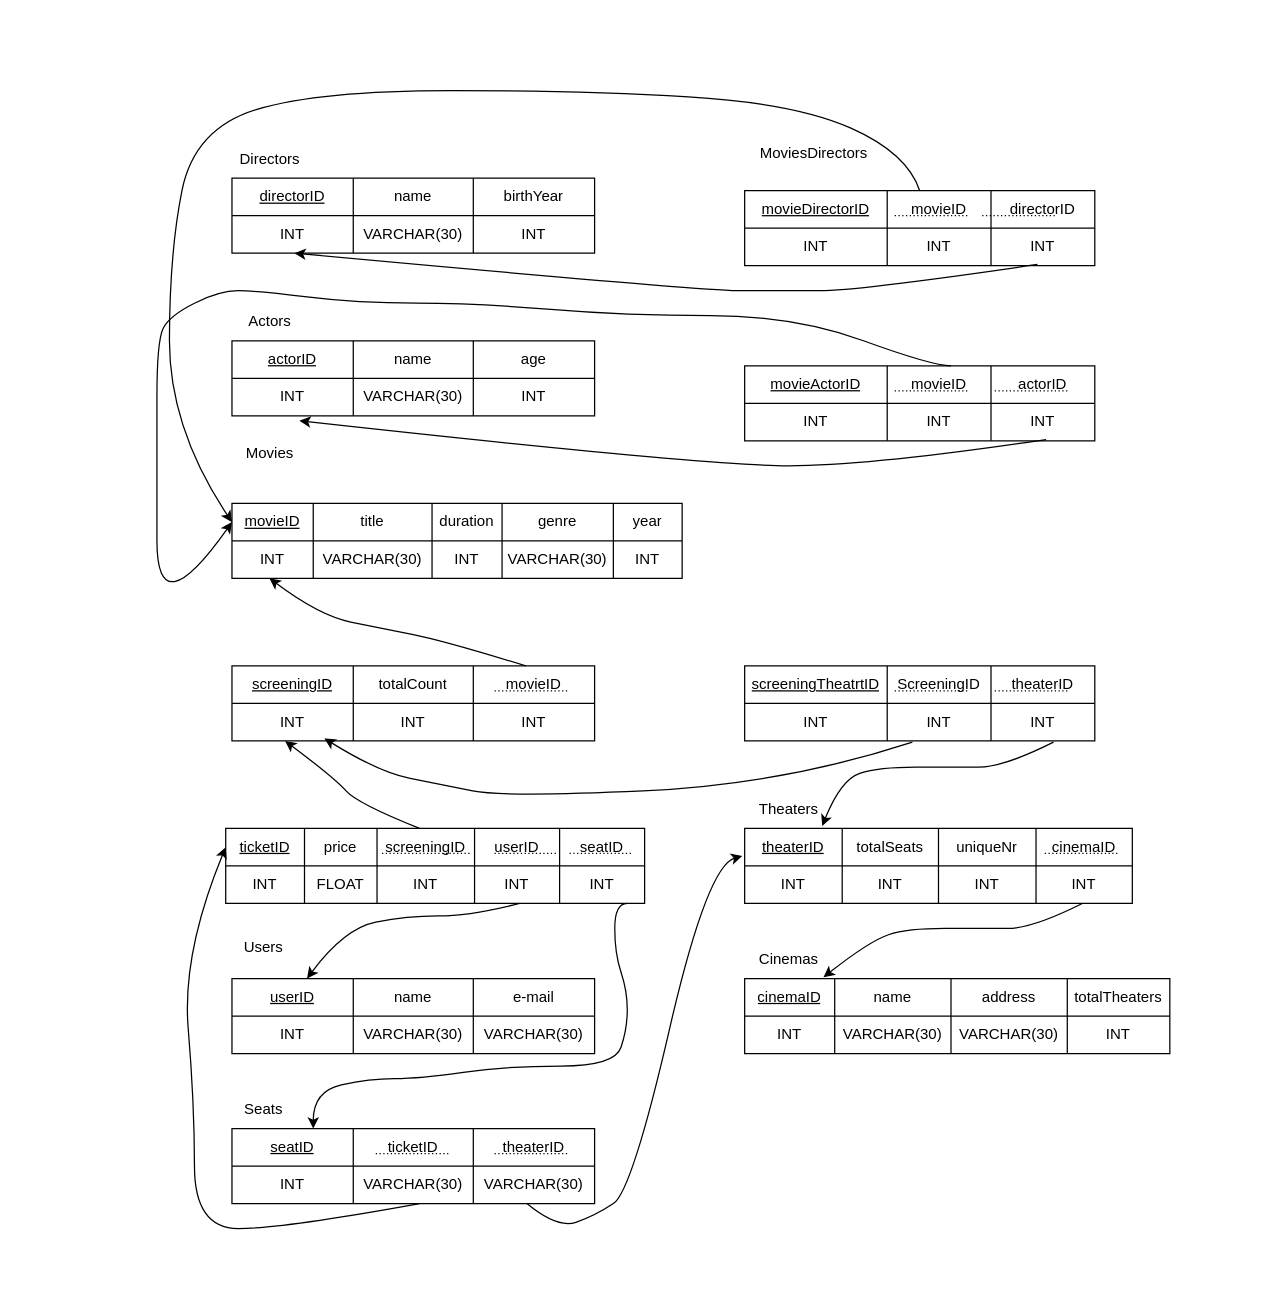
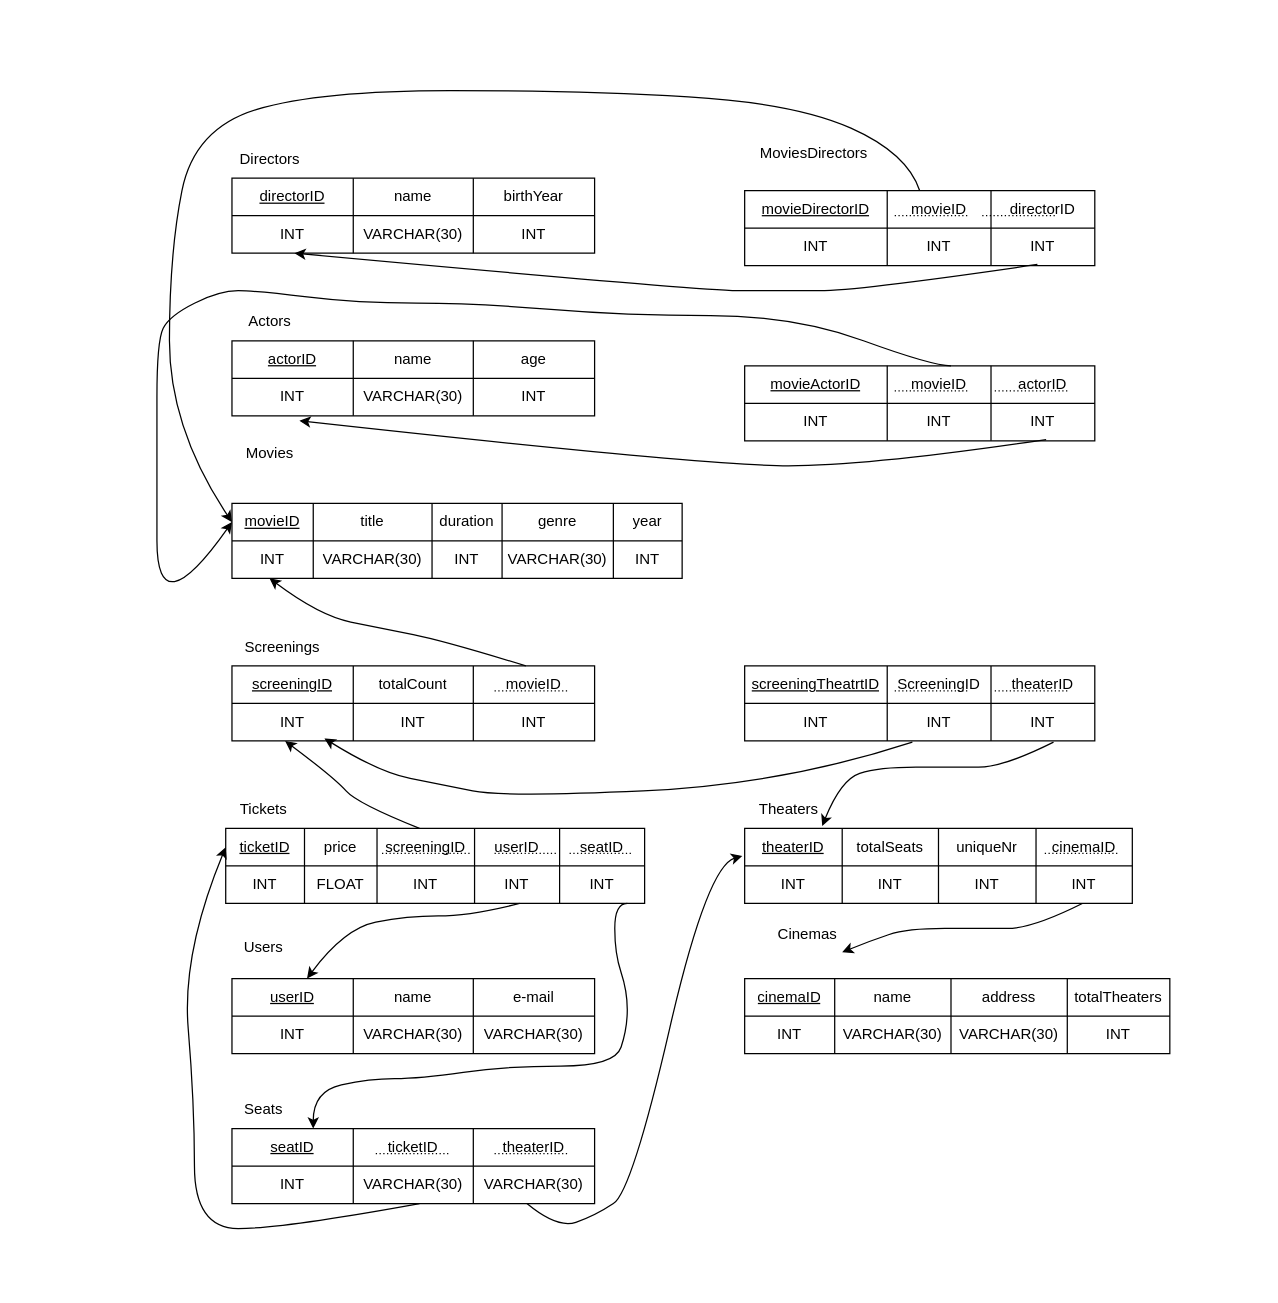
none -> (282, 647)
none -> (263, 809)
(788, 959) -> (807, 934)
